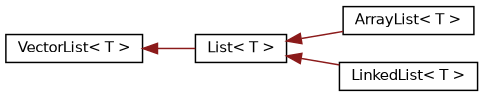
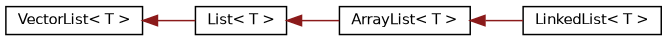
(320, 62) -> (504, 21)
